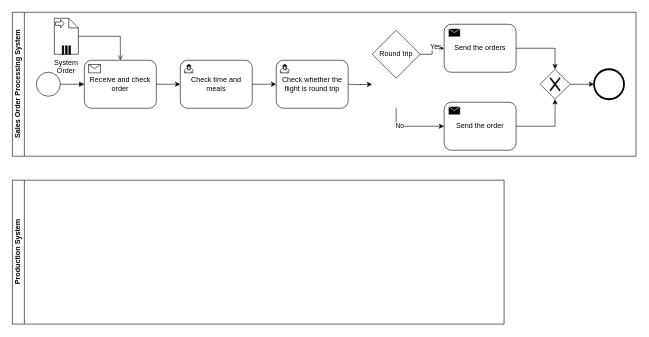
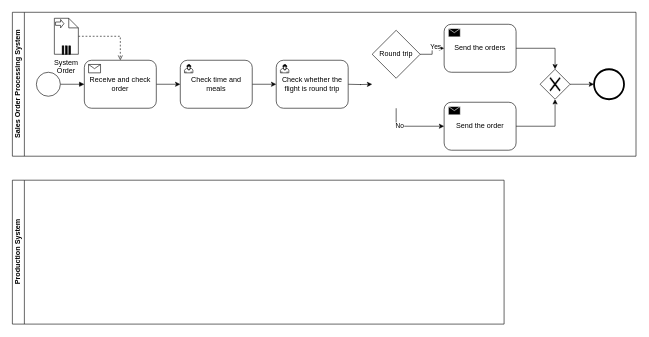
(110, 36) -> (110, 36)
